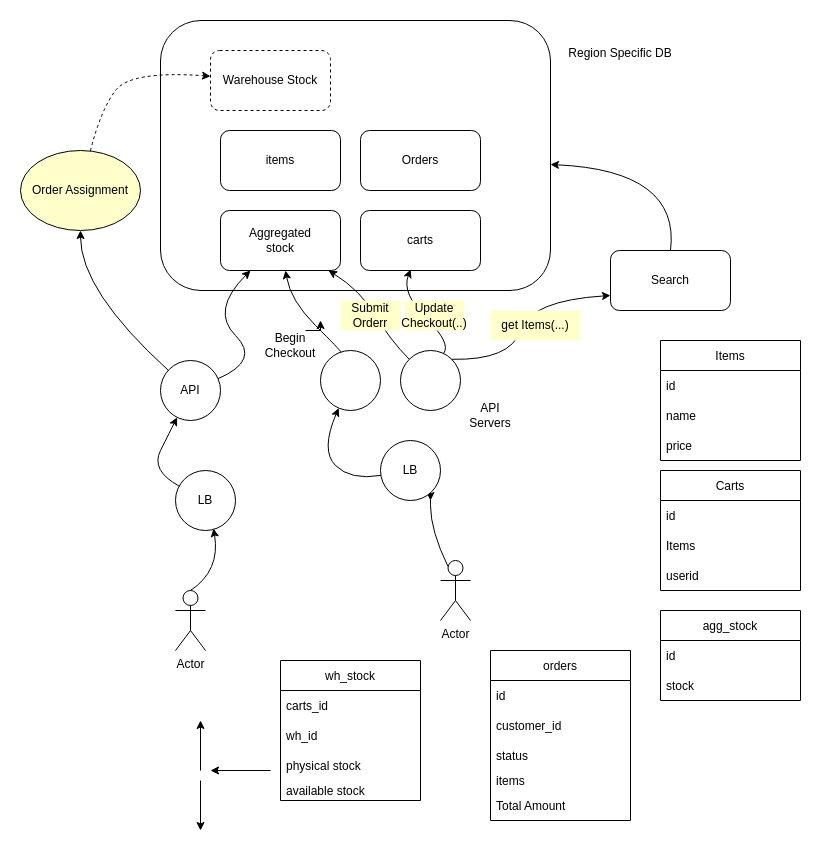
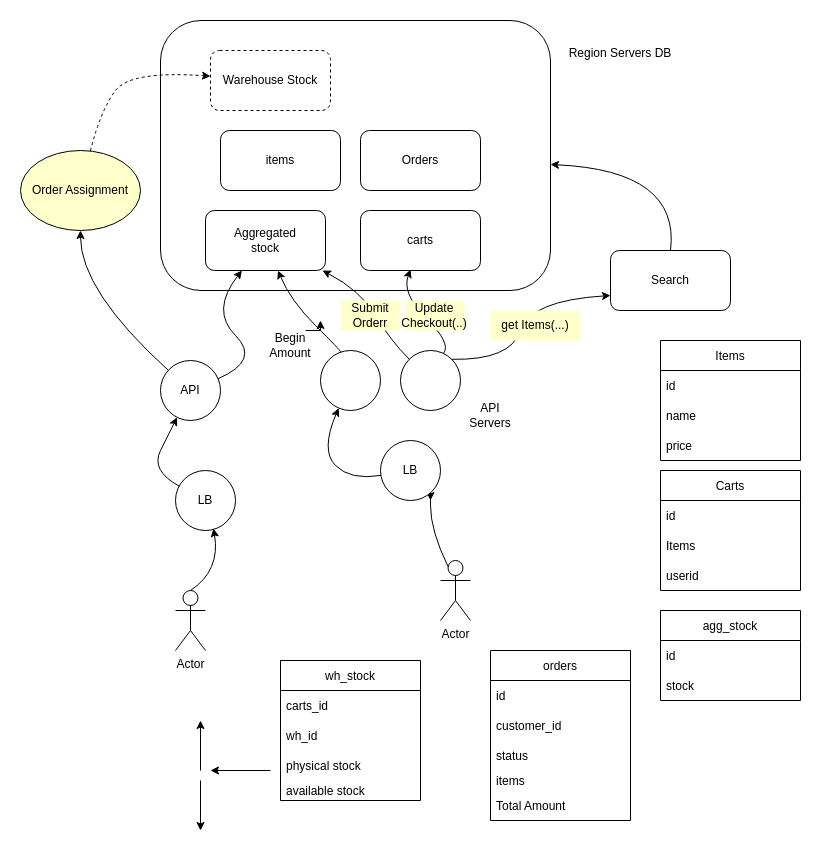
(621, 54) -> (621, 54)
(281, 241) -> (266, 241)
(291, 346) -> (291, 346)
